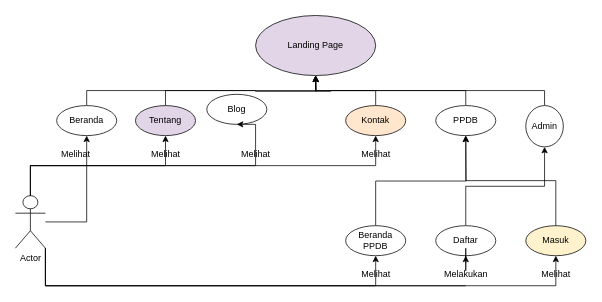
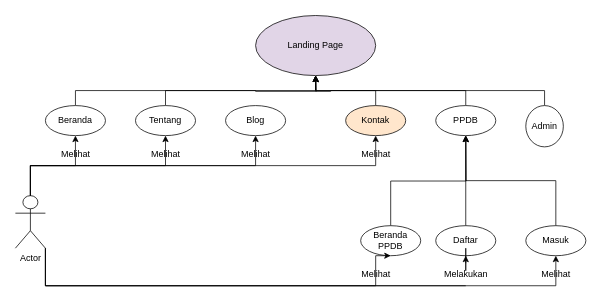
(237, 109) -> (255, 120)
(87, 120) -> (75, 120)
(165, 120) -> (165, 120)
(521, 186) -> (465, 185)
(375, 240) -> (390, 240)
(555, 240) -> (555, 240)
